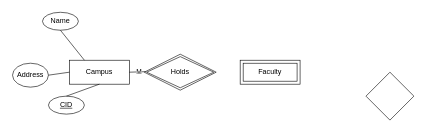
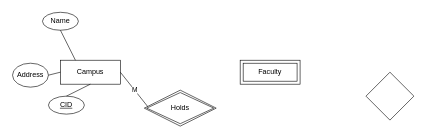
(99, 72) -> (90, 72)
(180, 72) -> (180, 108)
